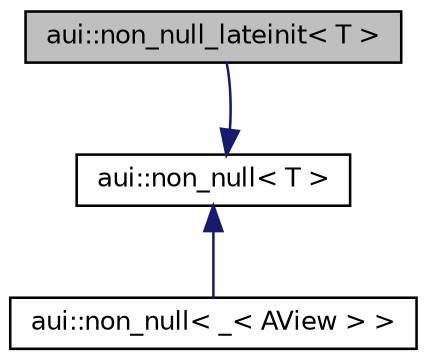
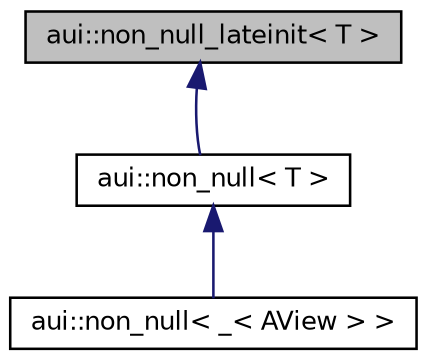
(230, 96) -> (196, 122)
